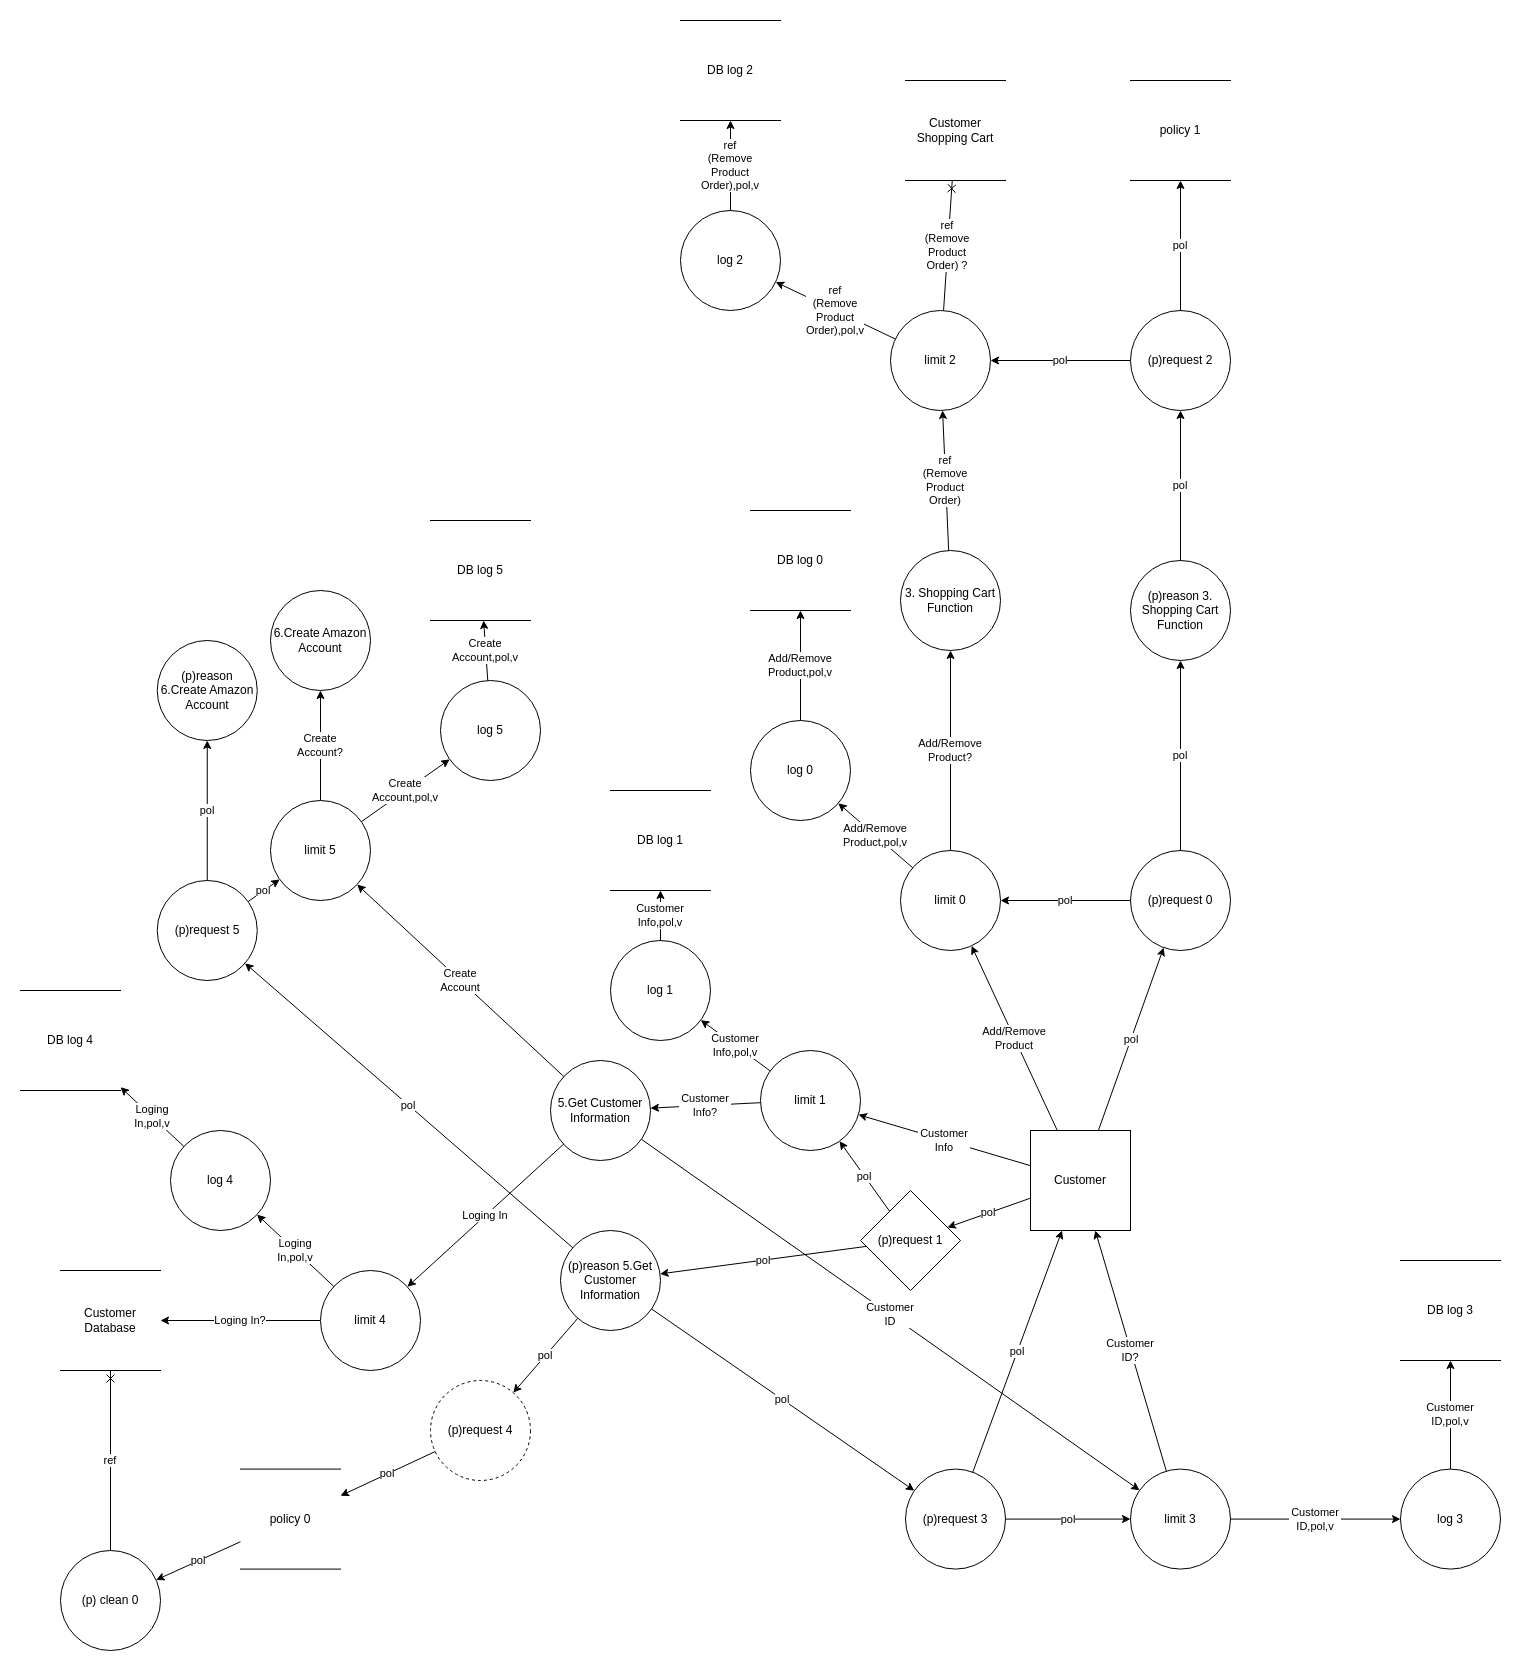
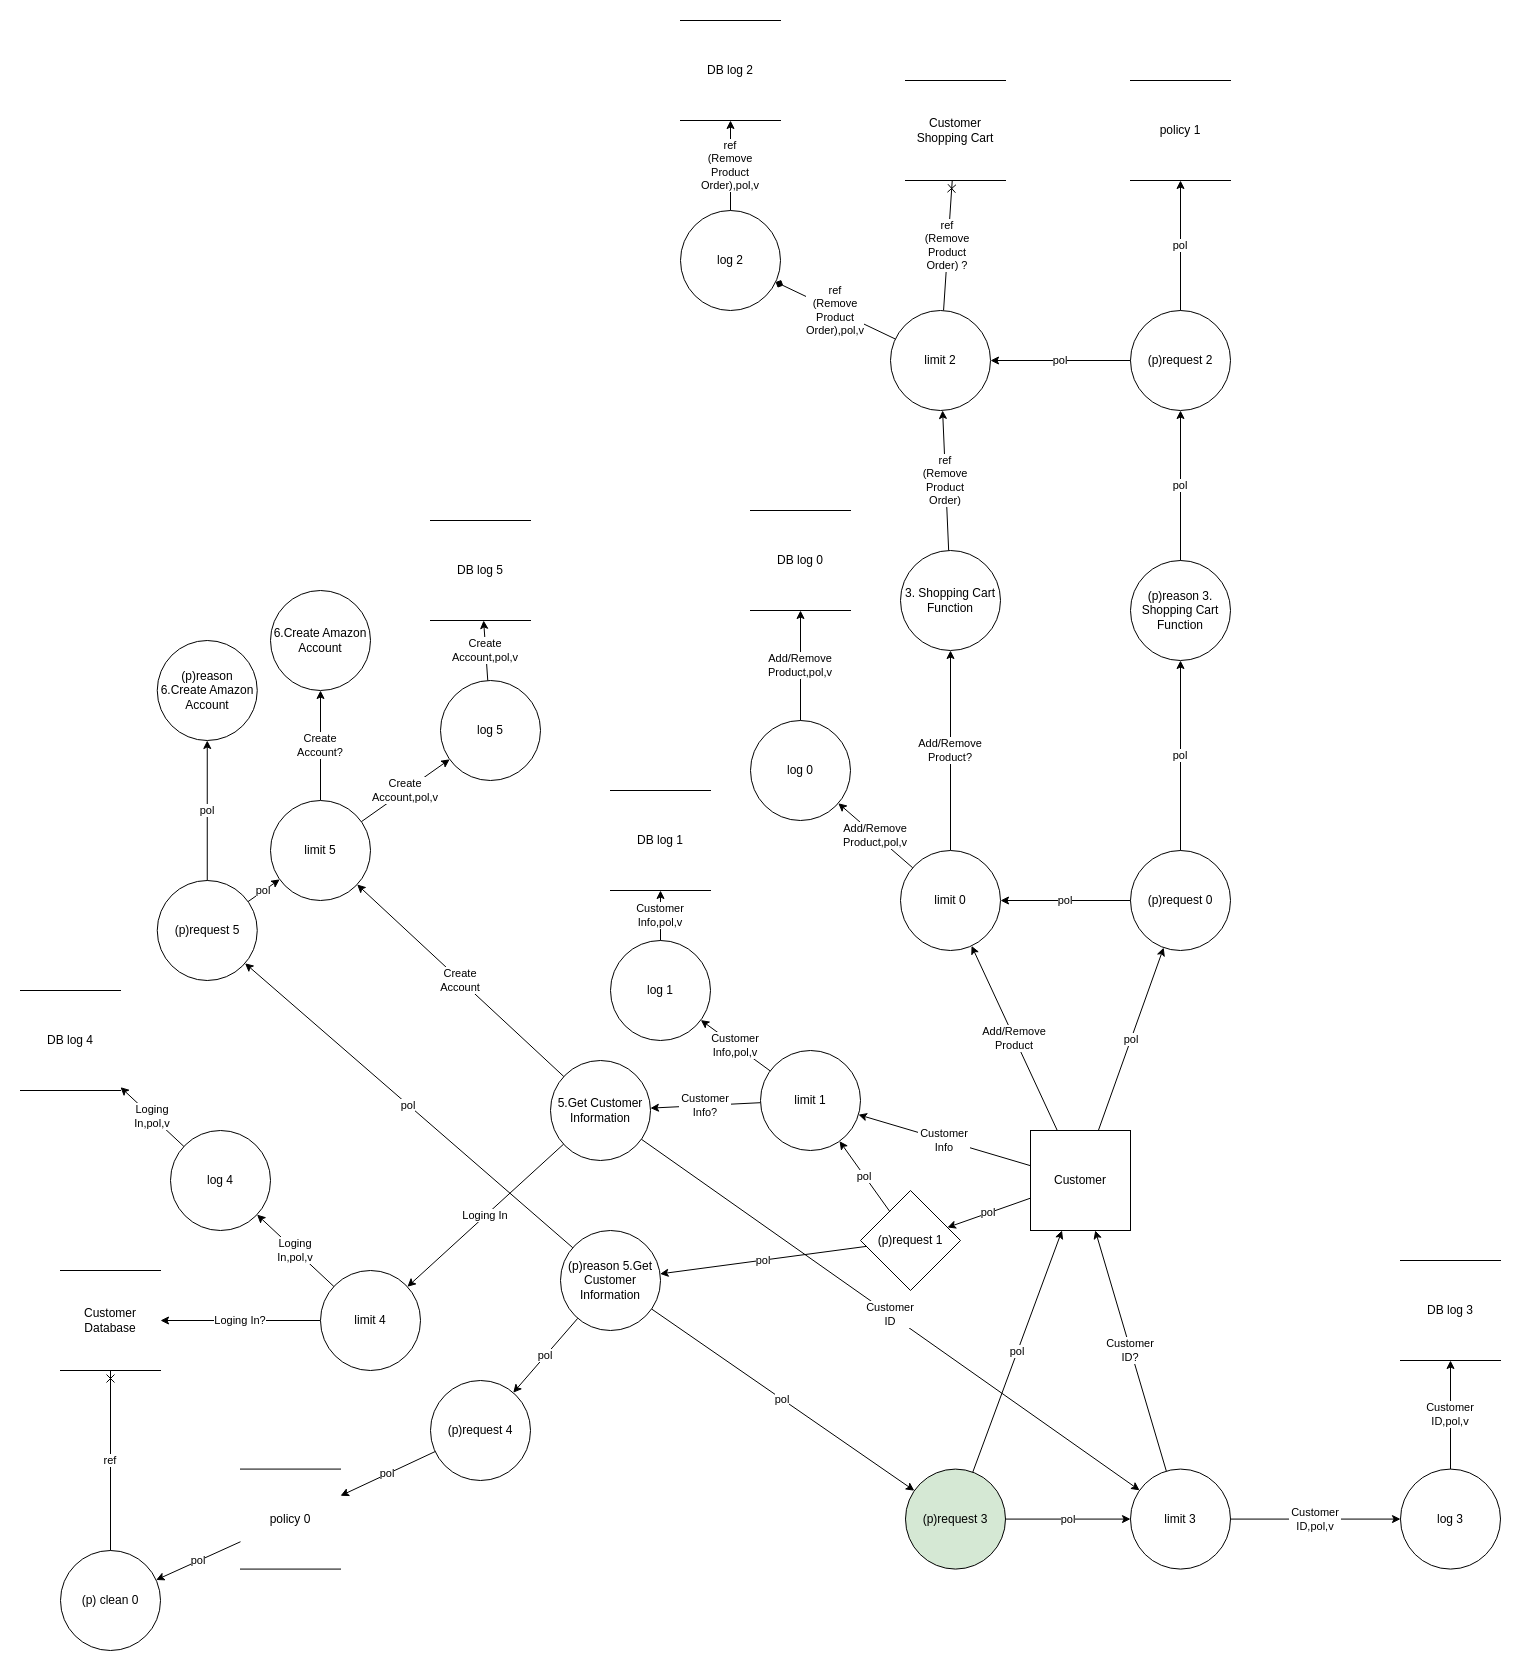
(782, 285) -> (783, 285)
(481, 1431) -> (481, 1431)
(956, 1519) -> (956, 1519)
